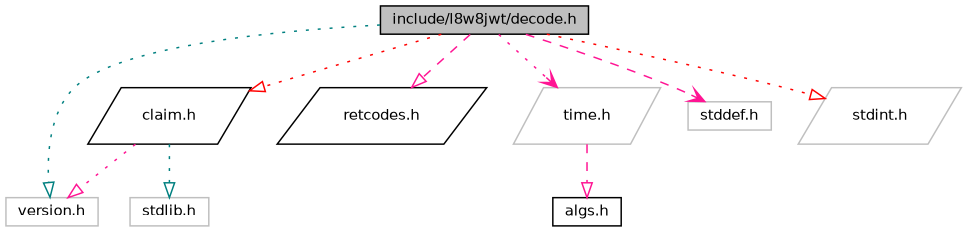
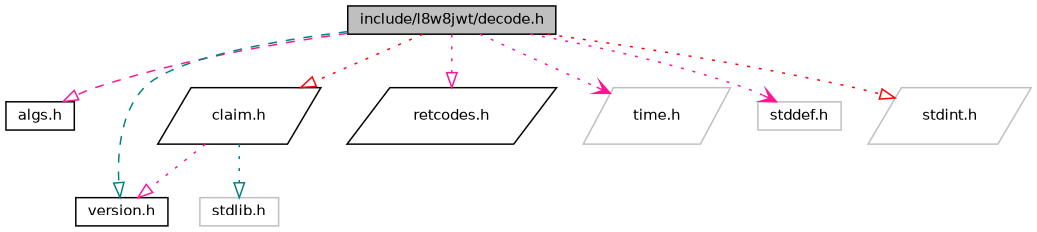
(173, 49) -> (152, 82)
(447, 56) -> (452, 53)
(609, 63) -> (648, 59)
(587, 164) -> (150, 72)
(52, 212) -> (122, 212)
